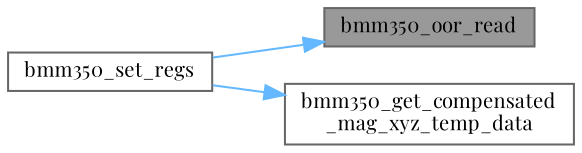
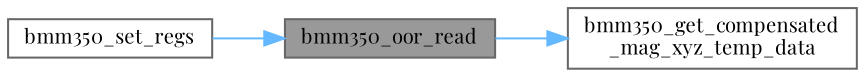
(238, 89) -> (521, 38)
